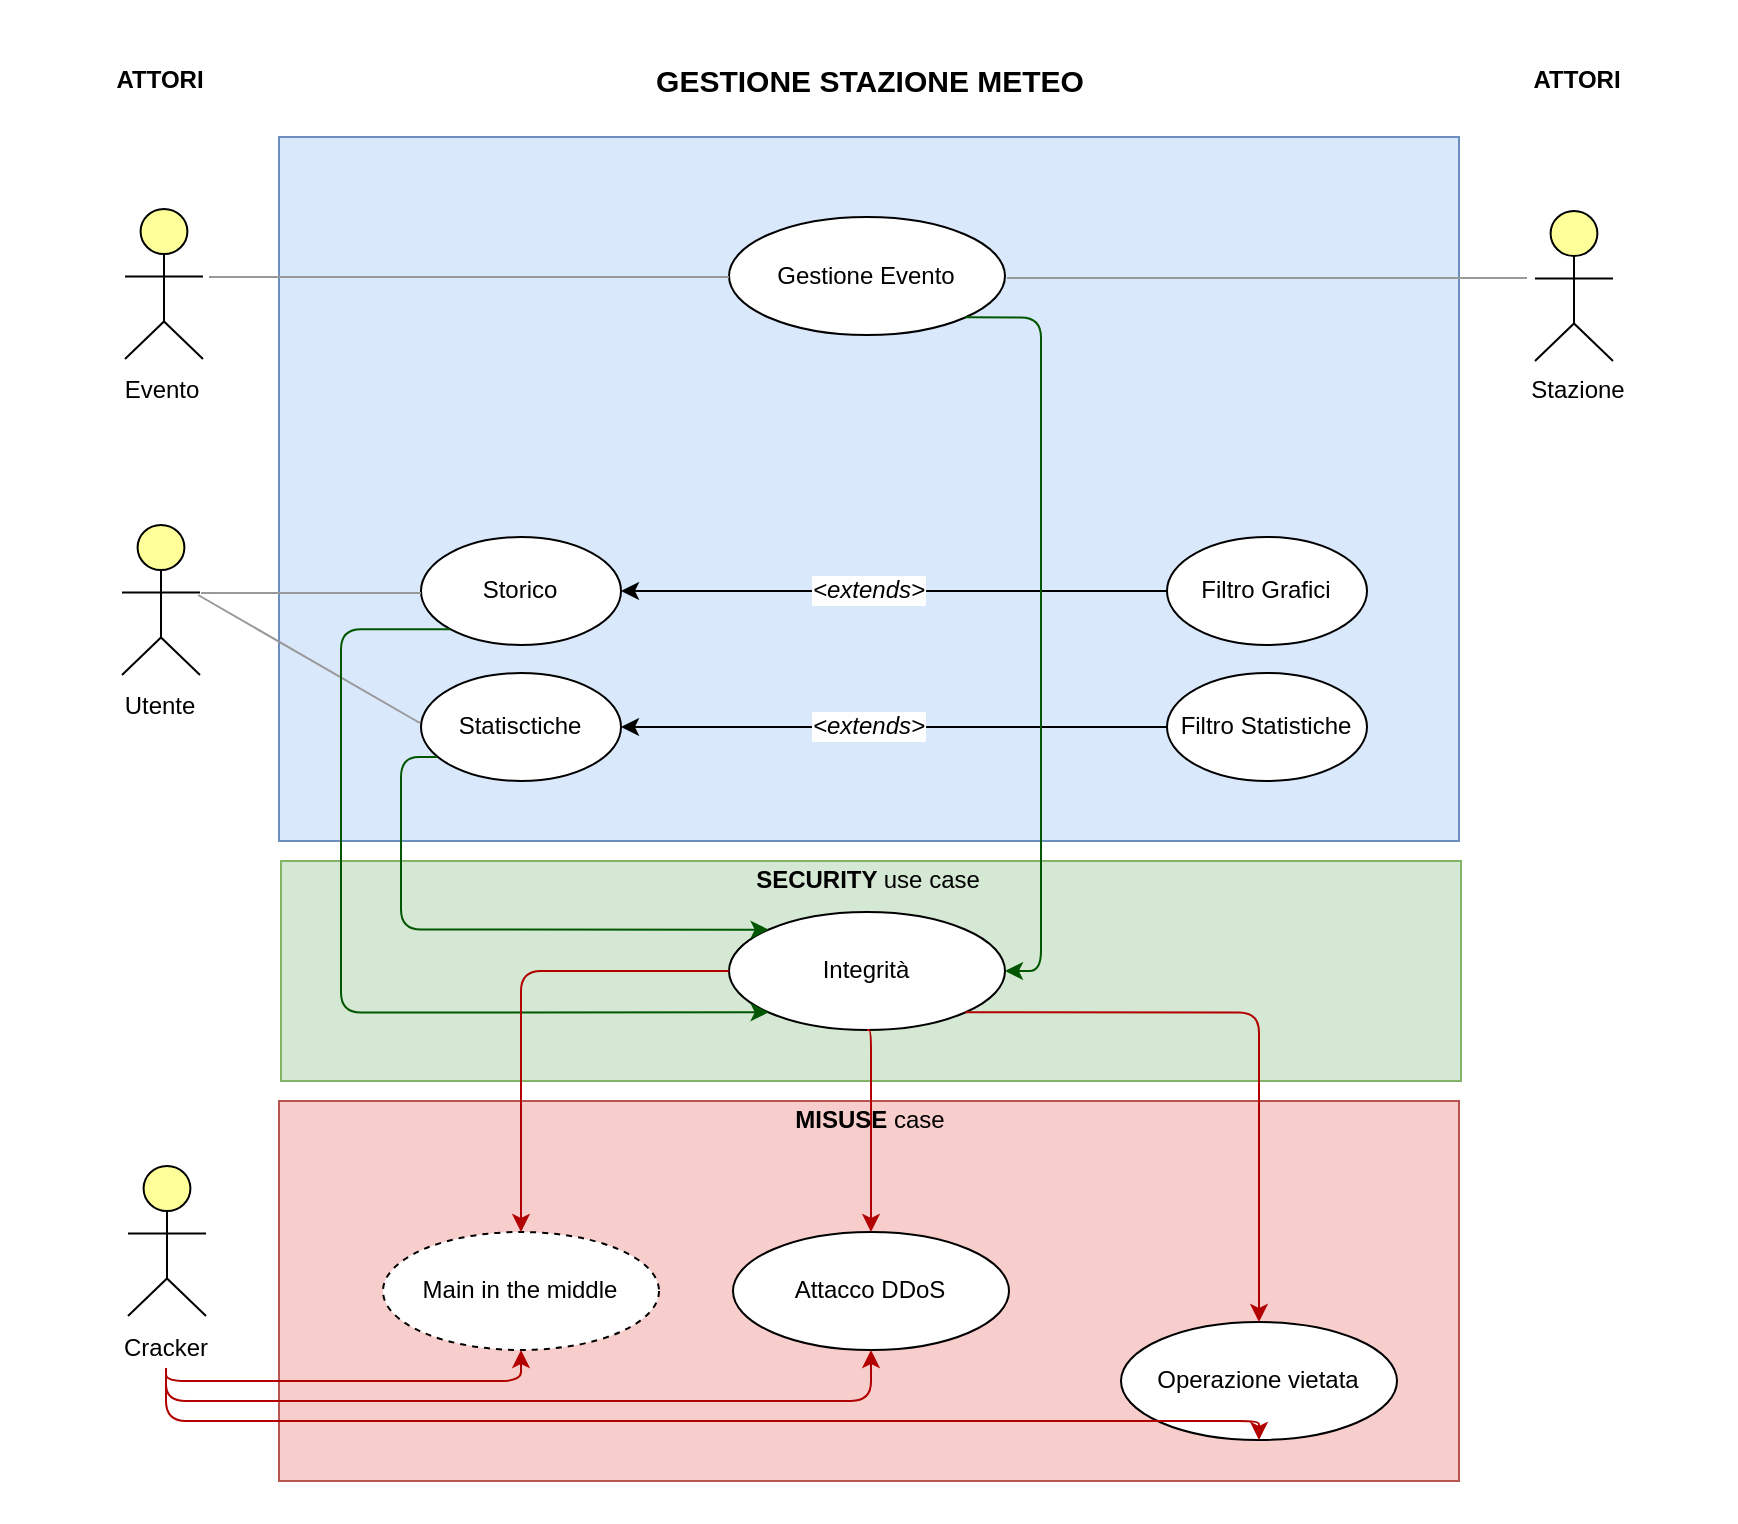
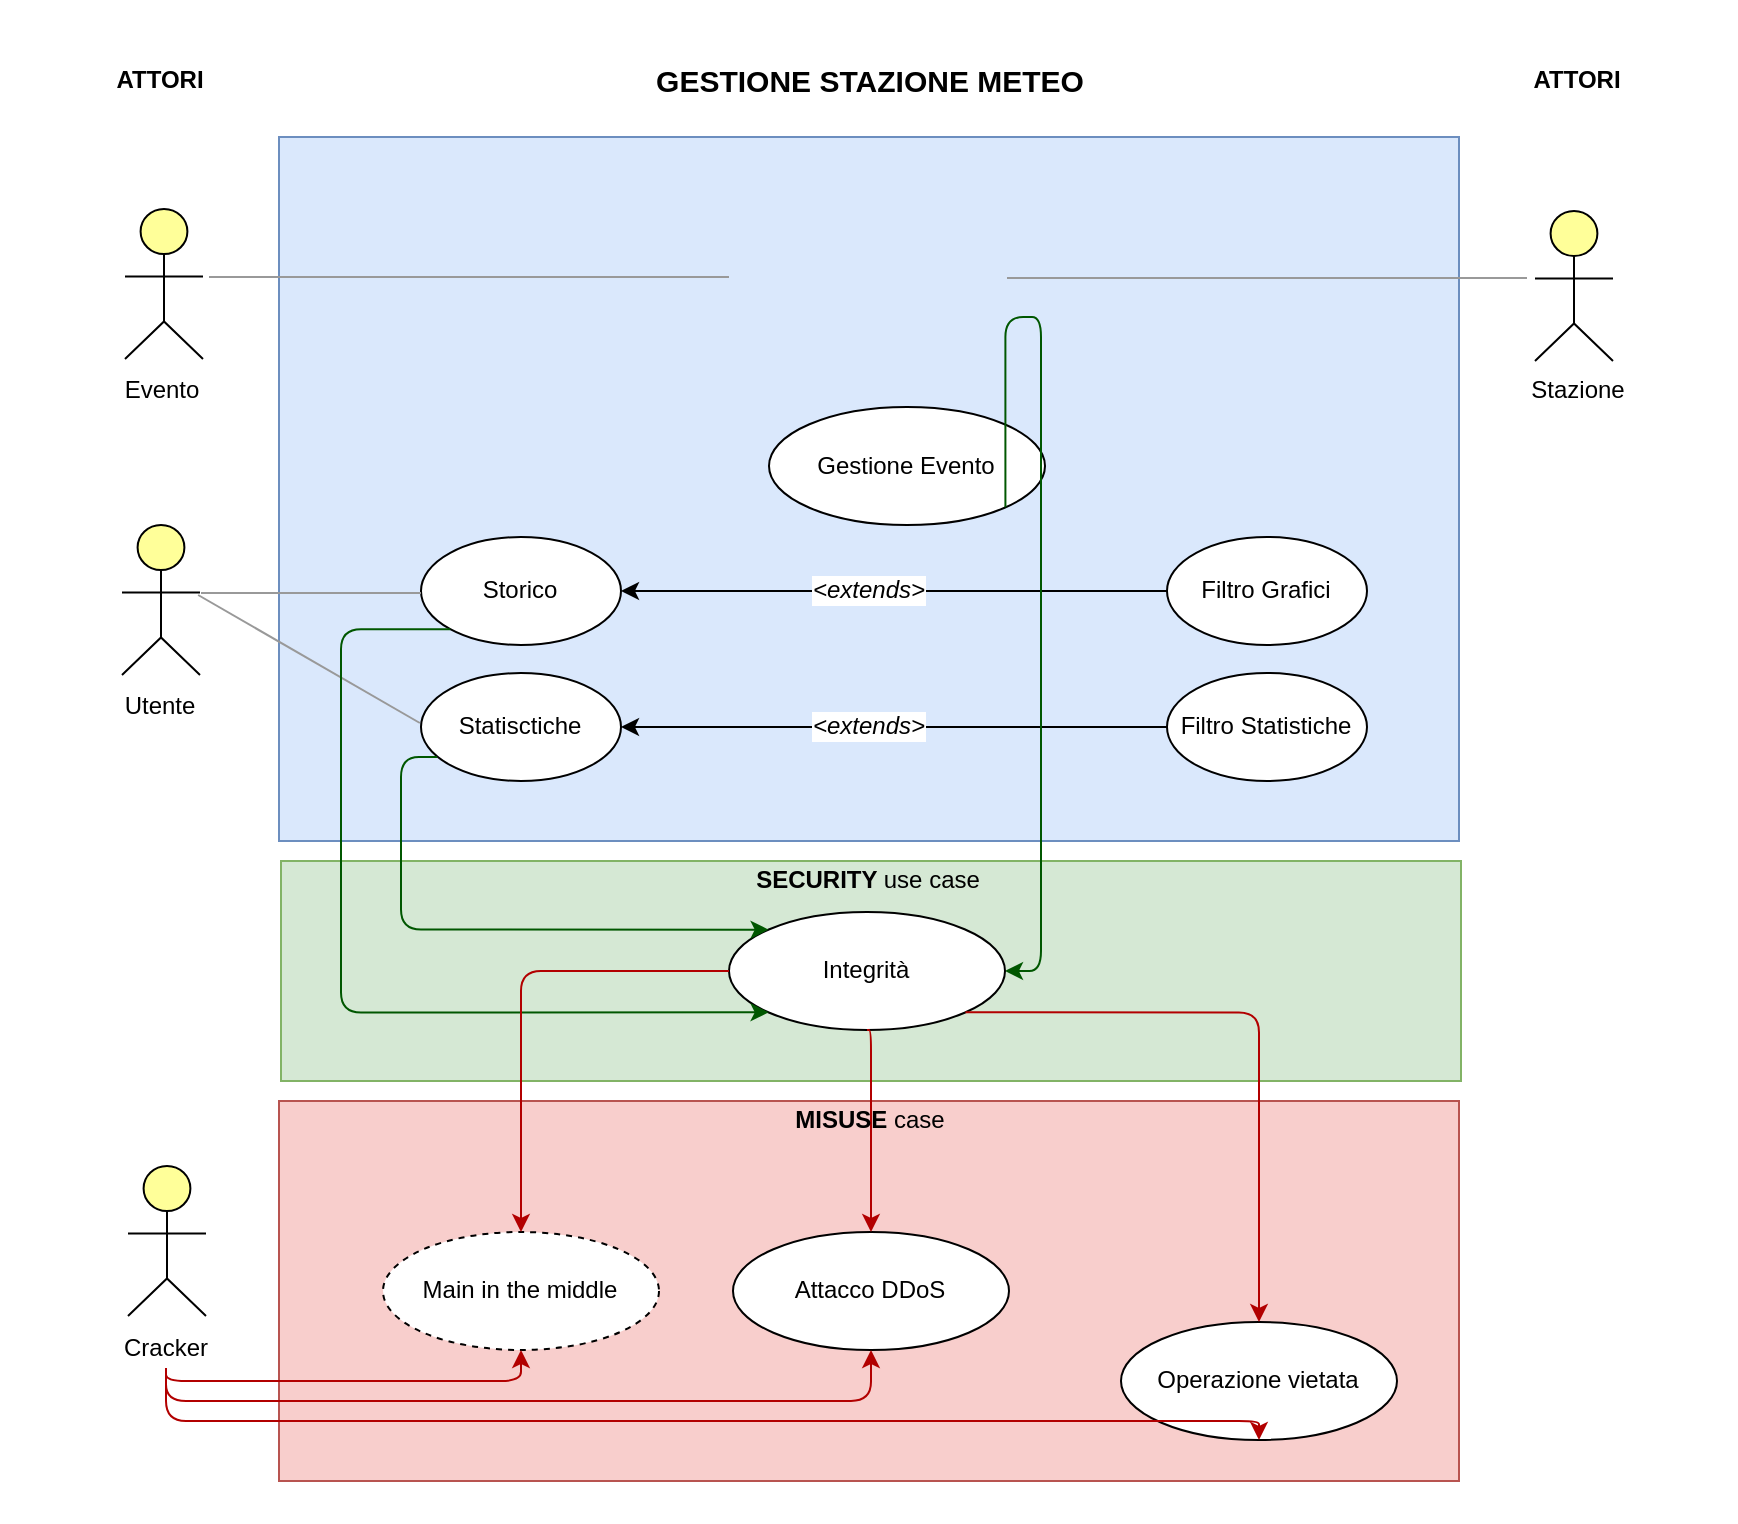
(867, 276) -> (907, 466)
